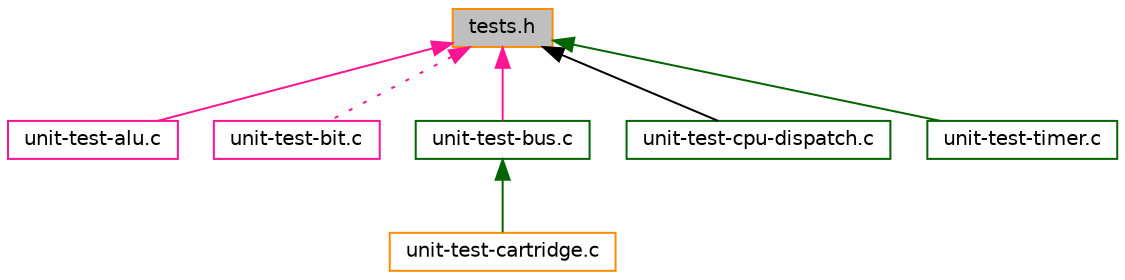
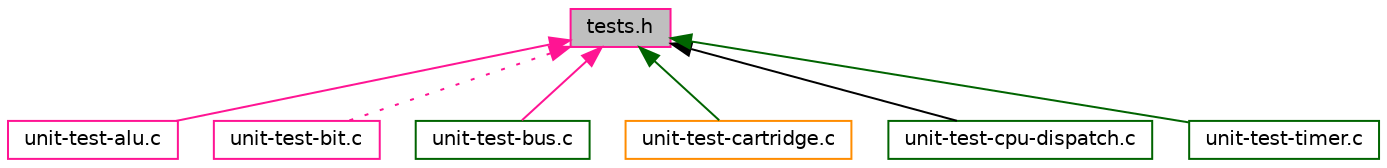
(503, 28) -> (621, 28)
(503, 206) -> (687, 91)
